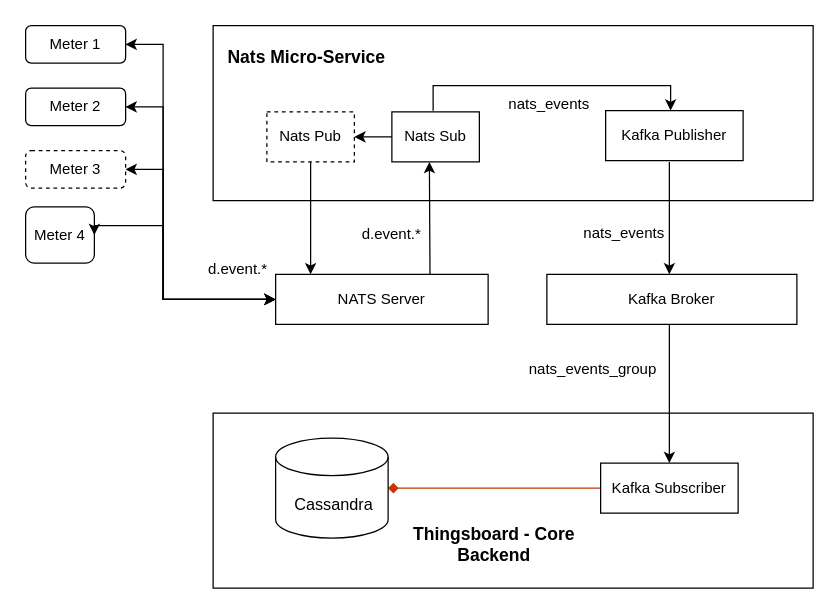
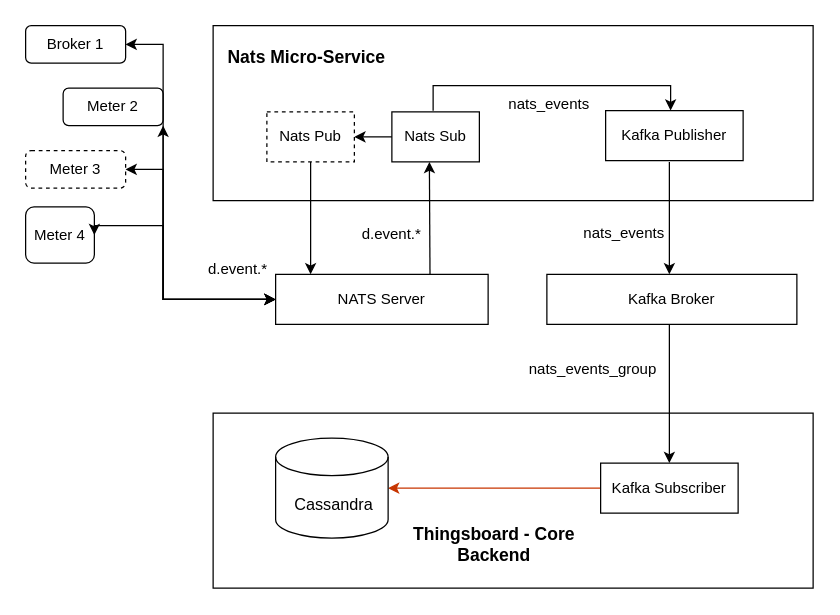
(76, 44) -> (76, 44)
(76, 107) -> (113, 107)
(399, 488) -> (398, 488)
